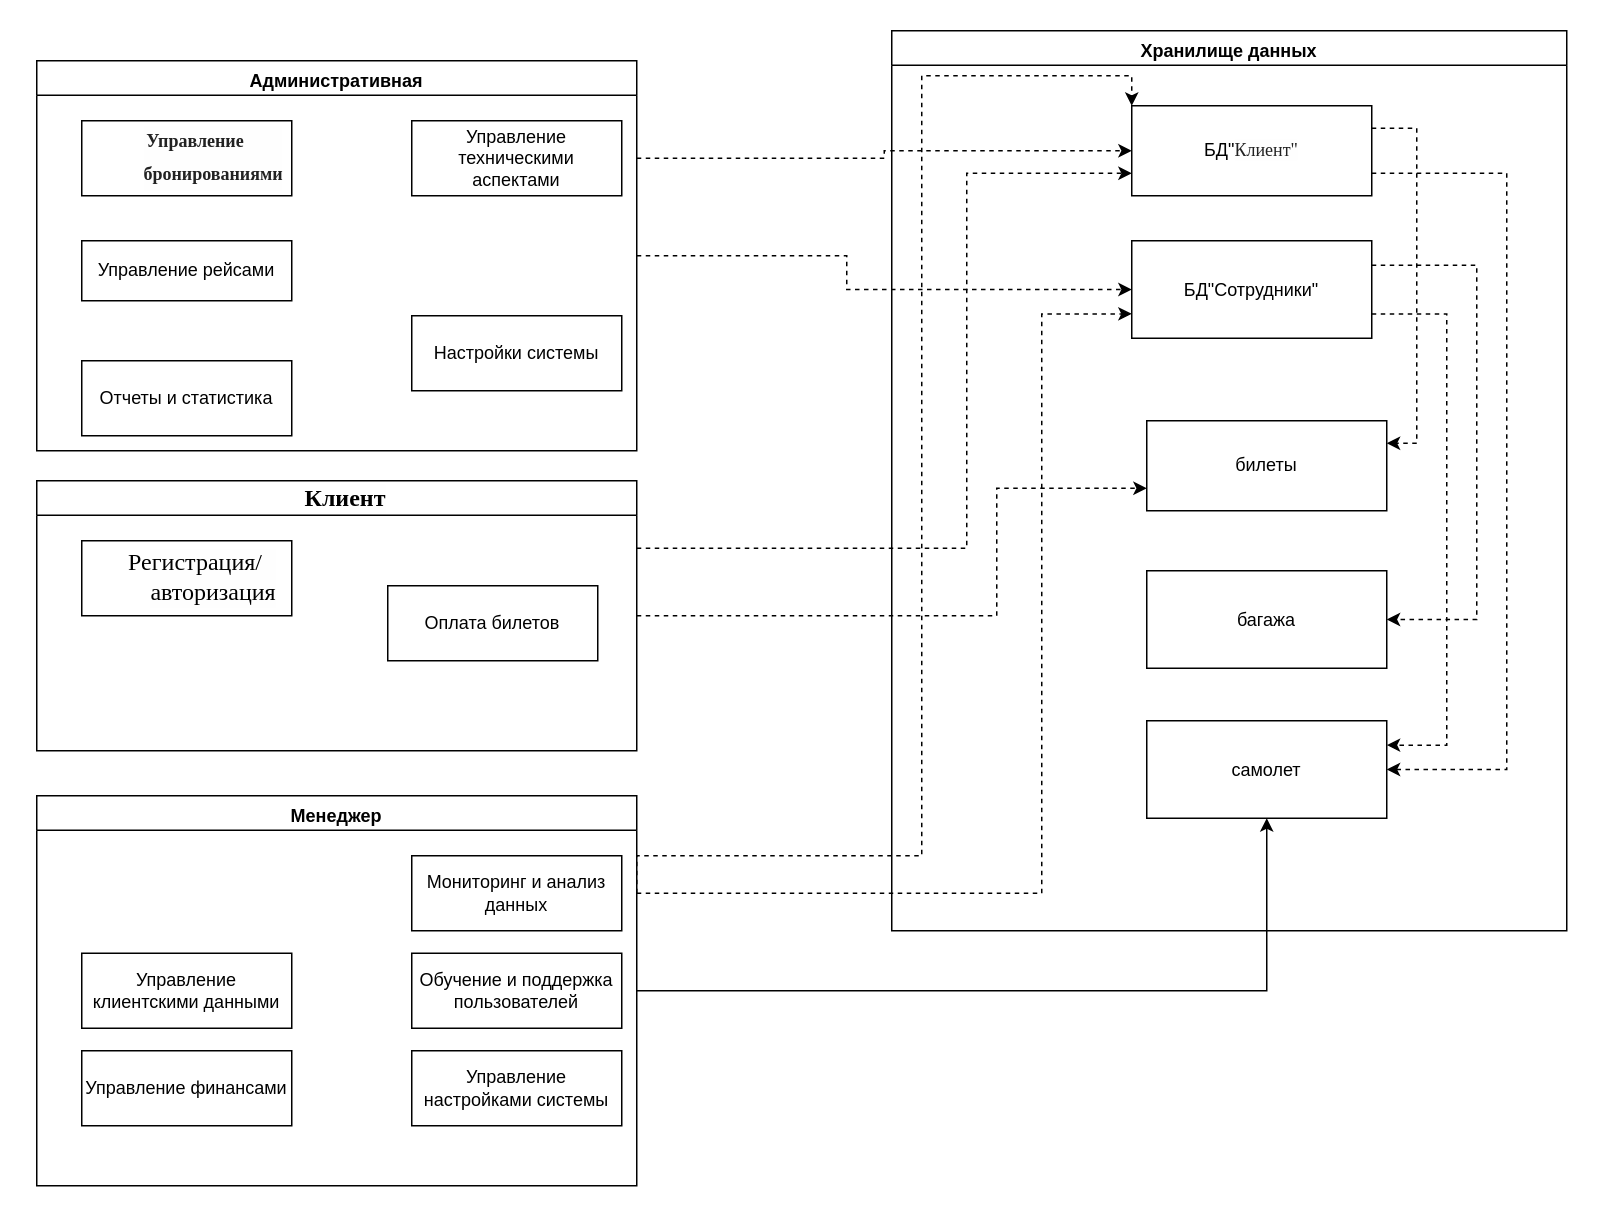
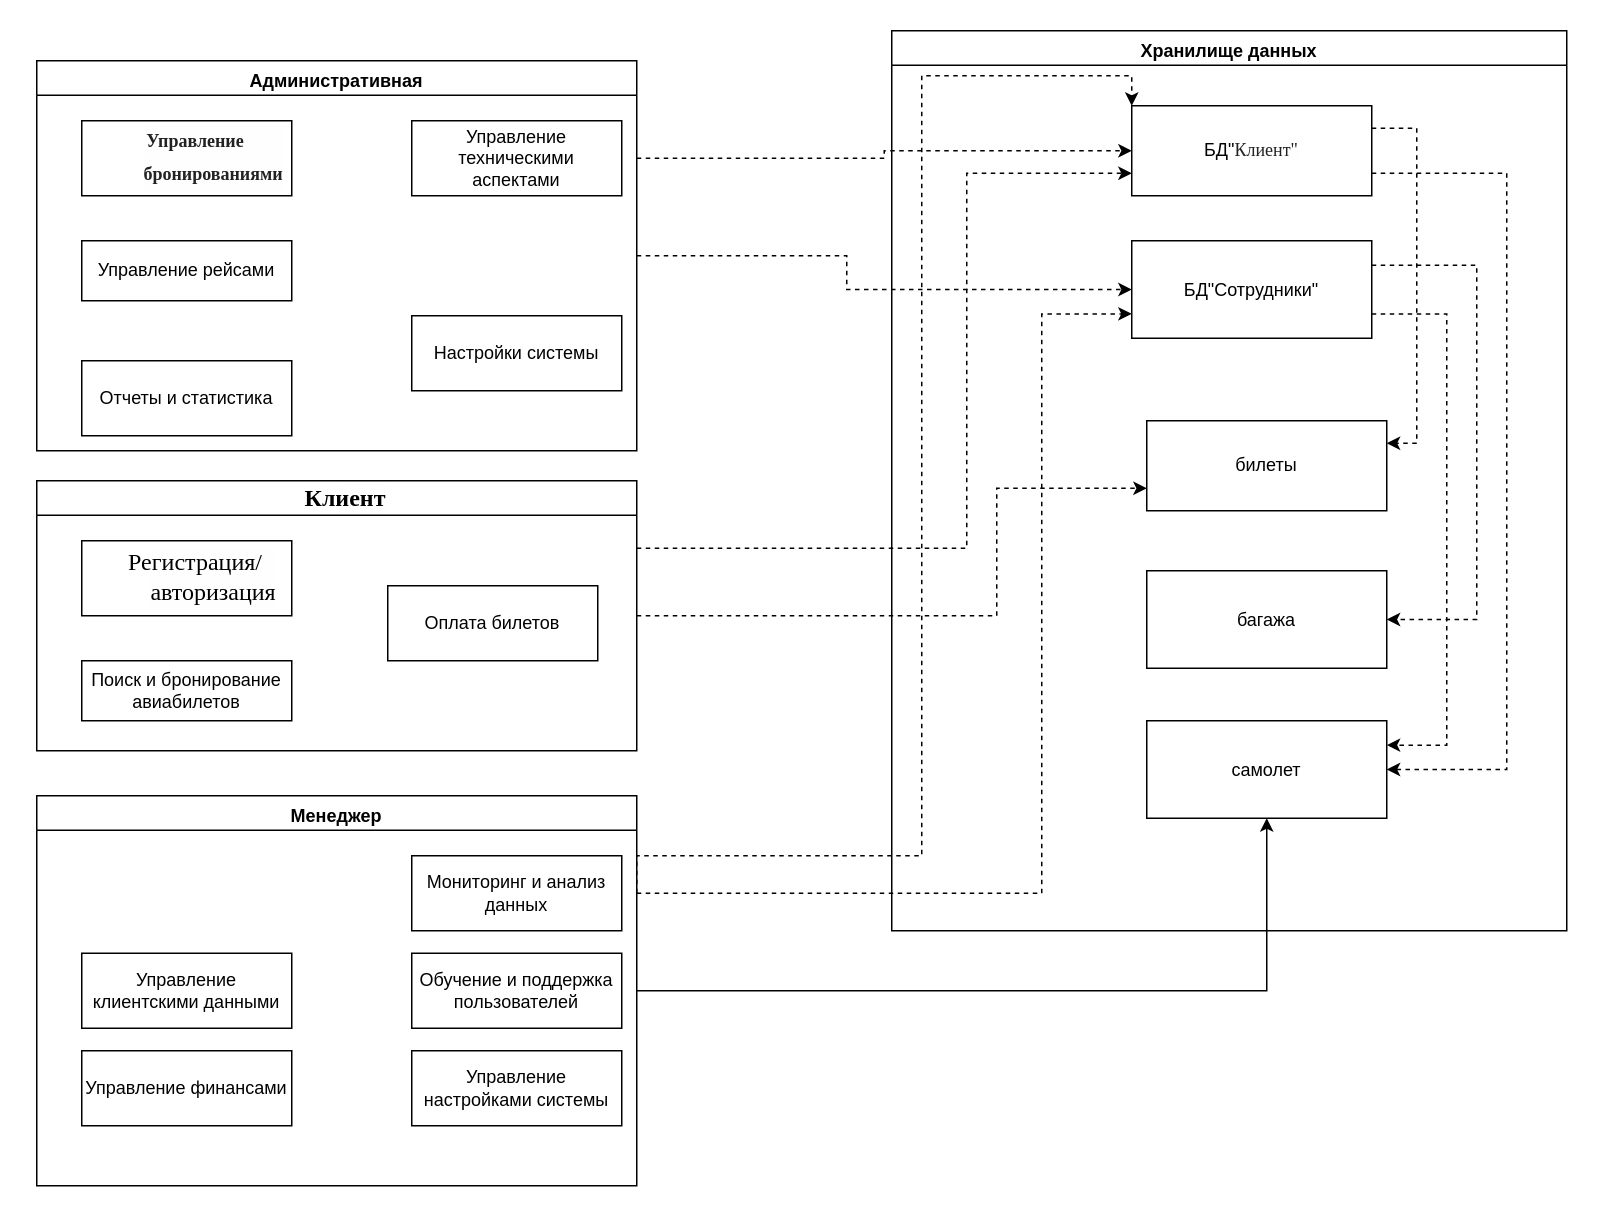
none -> (187, 691)
